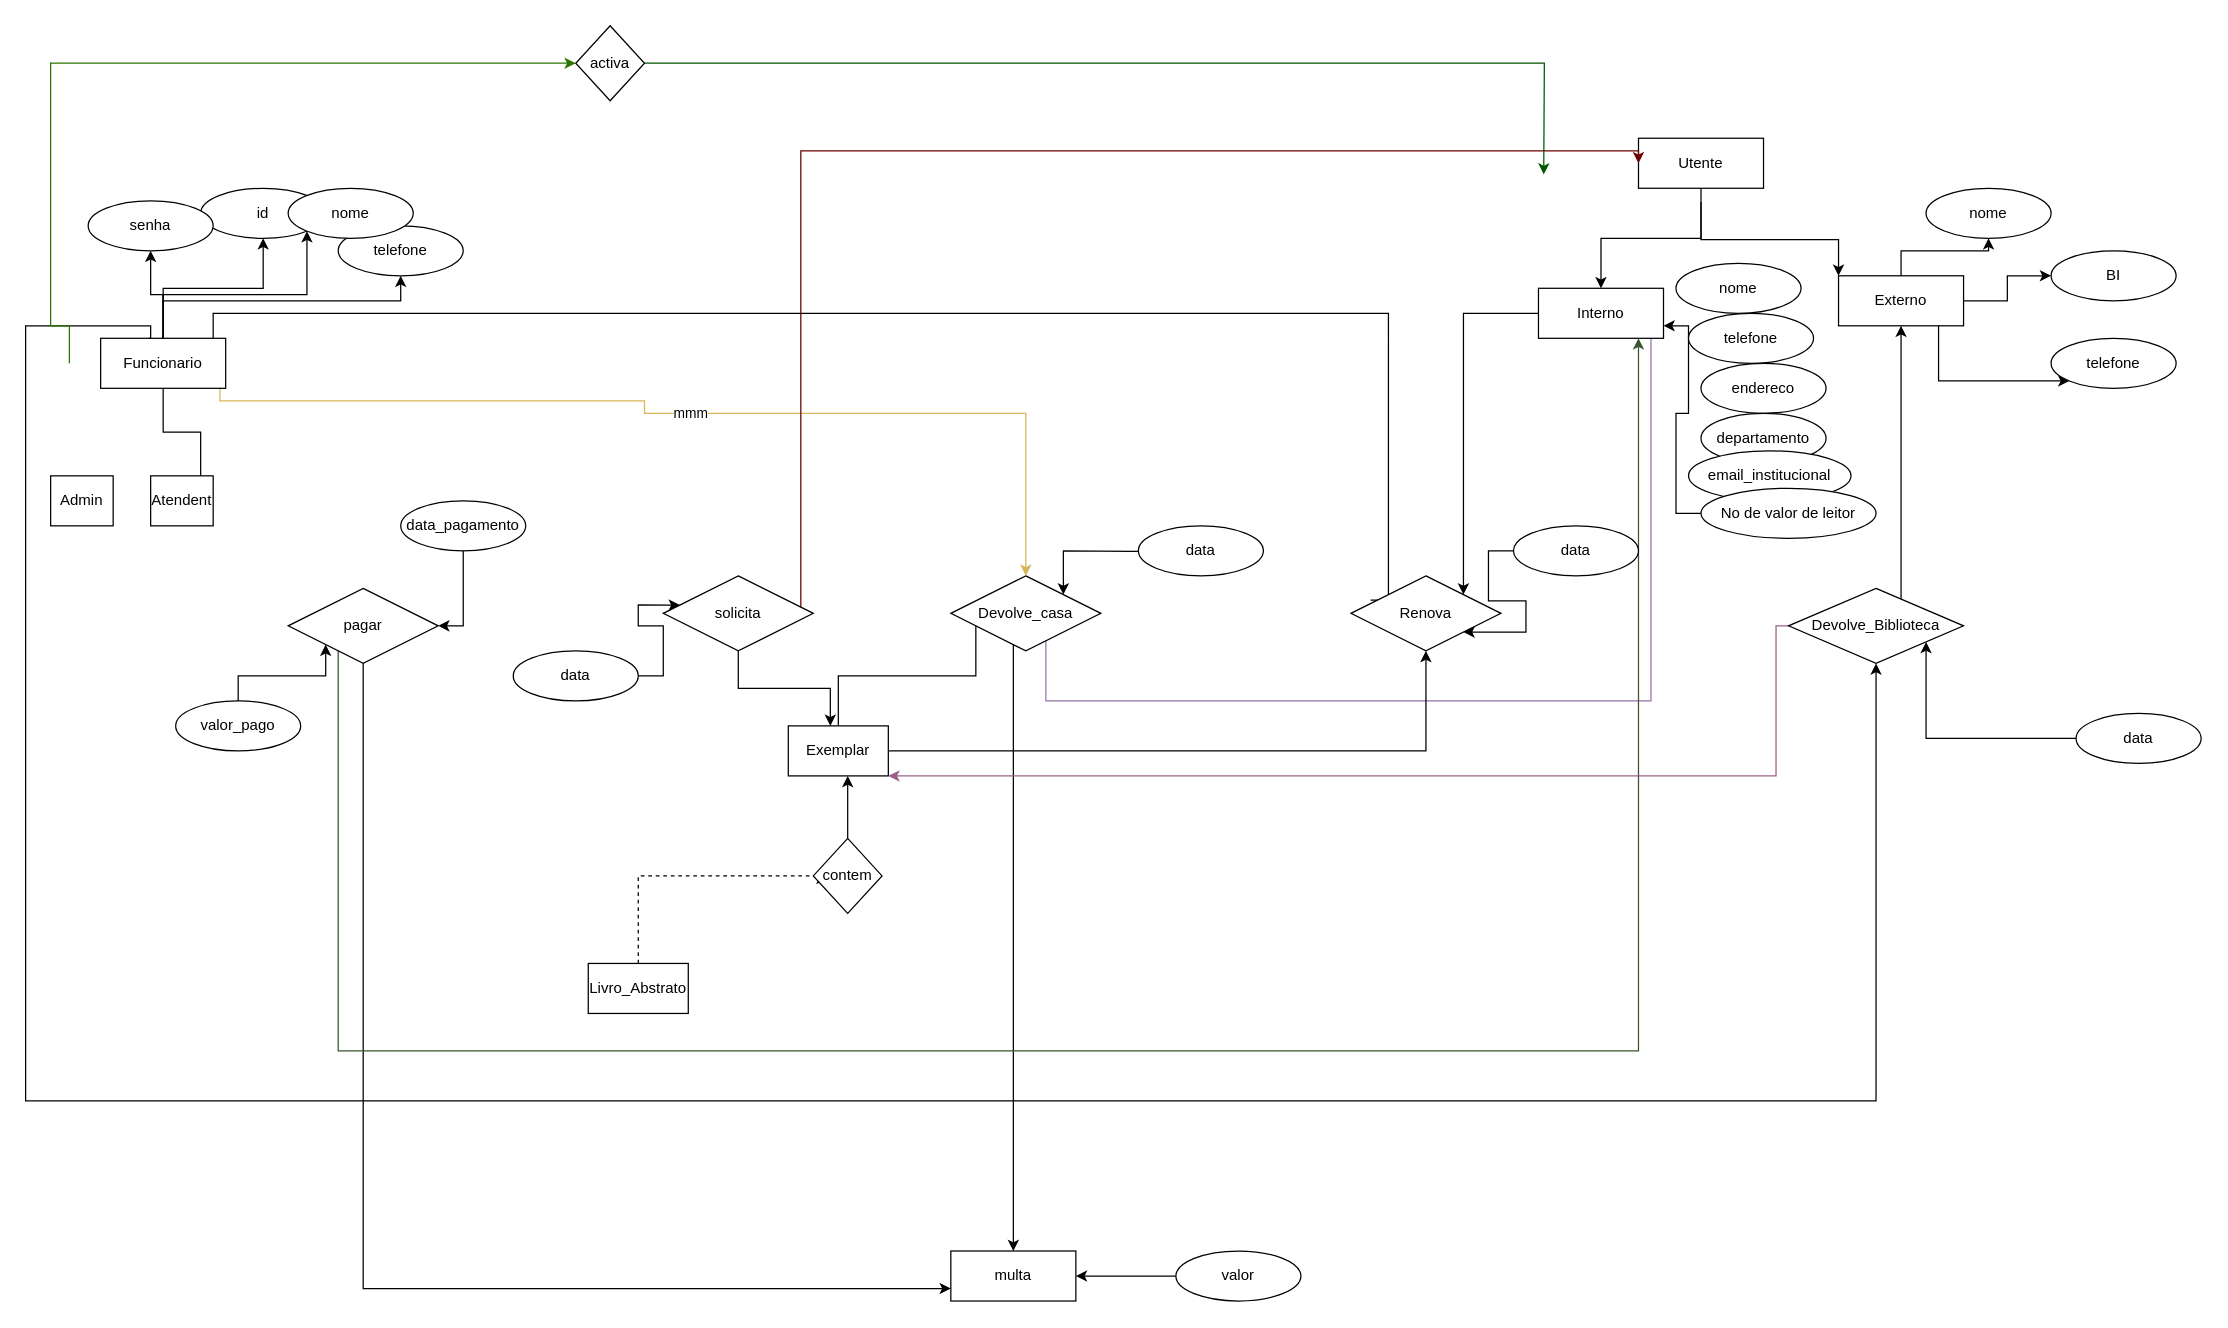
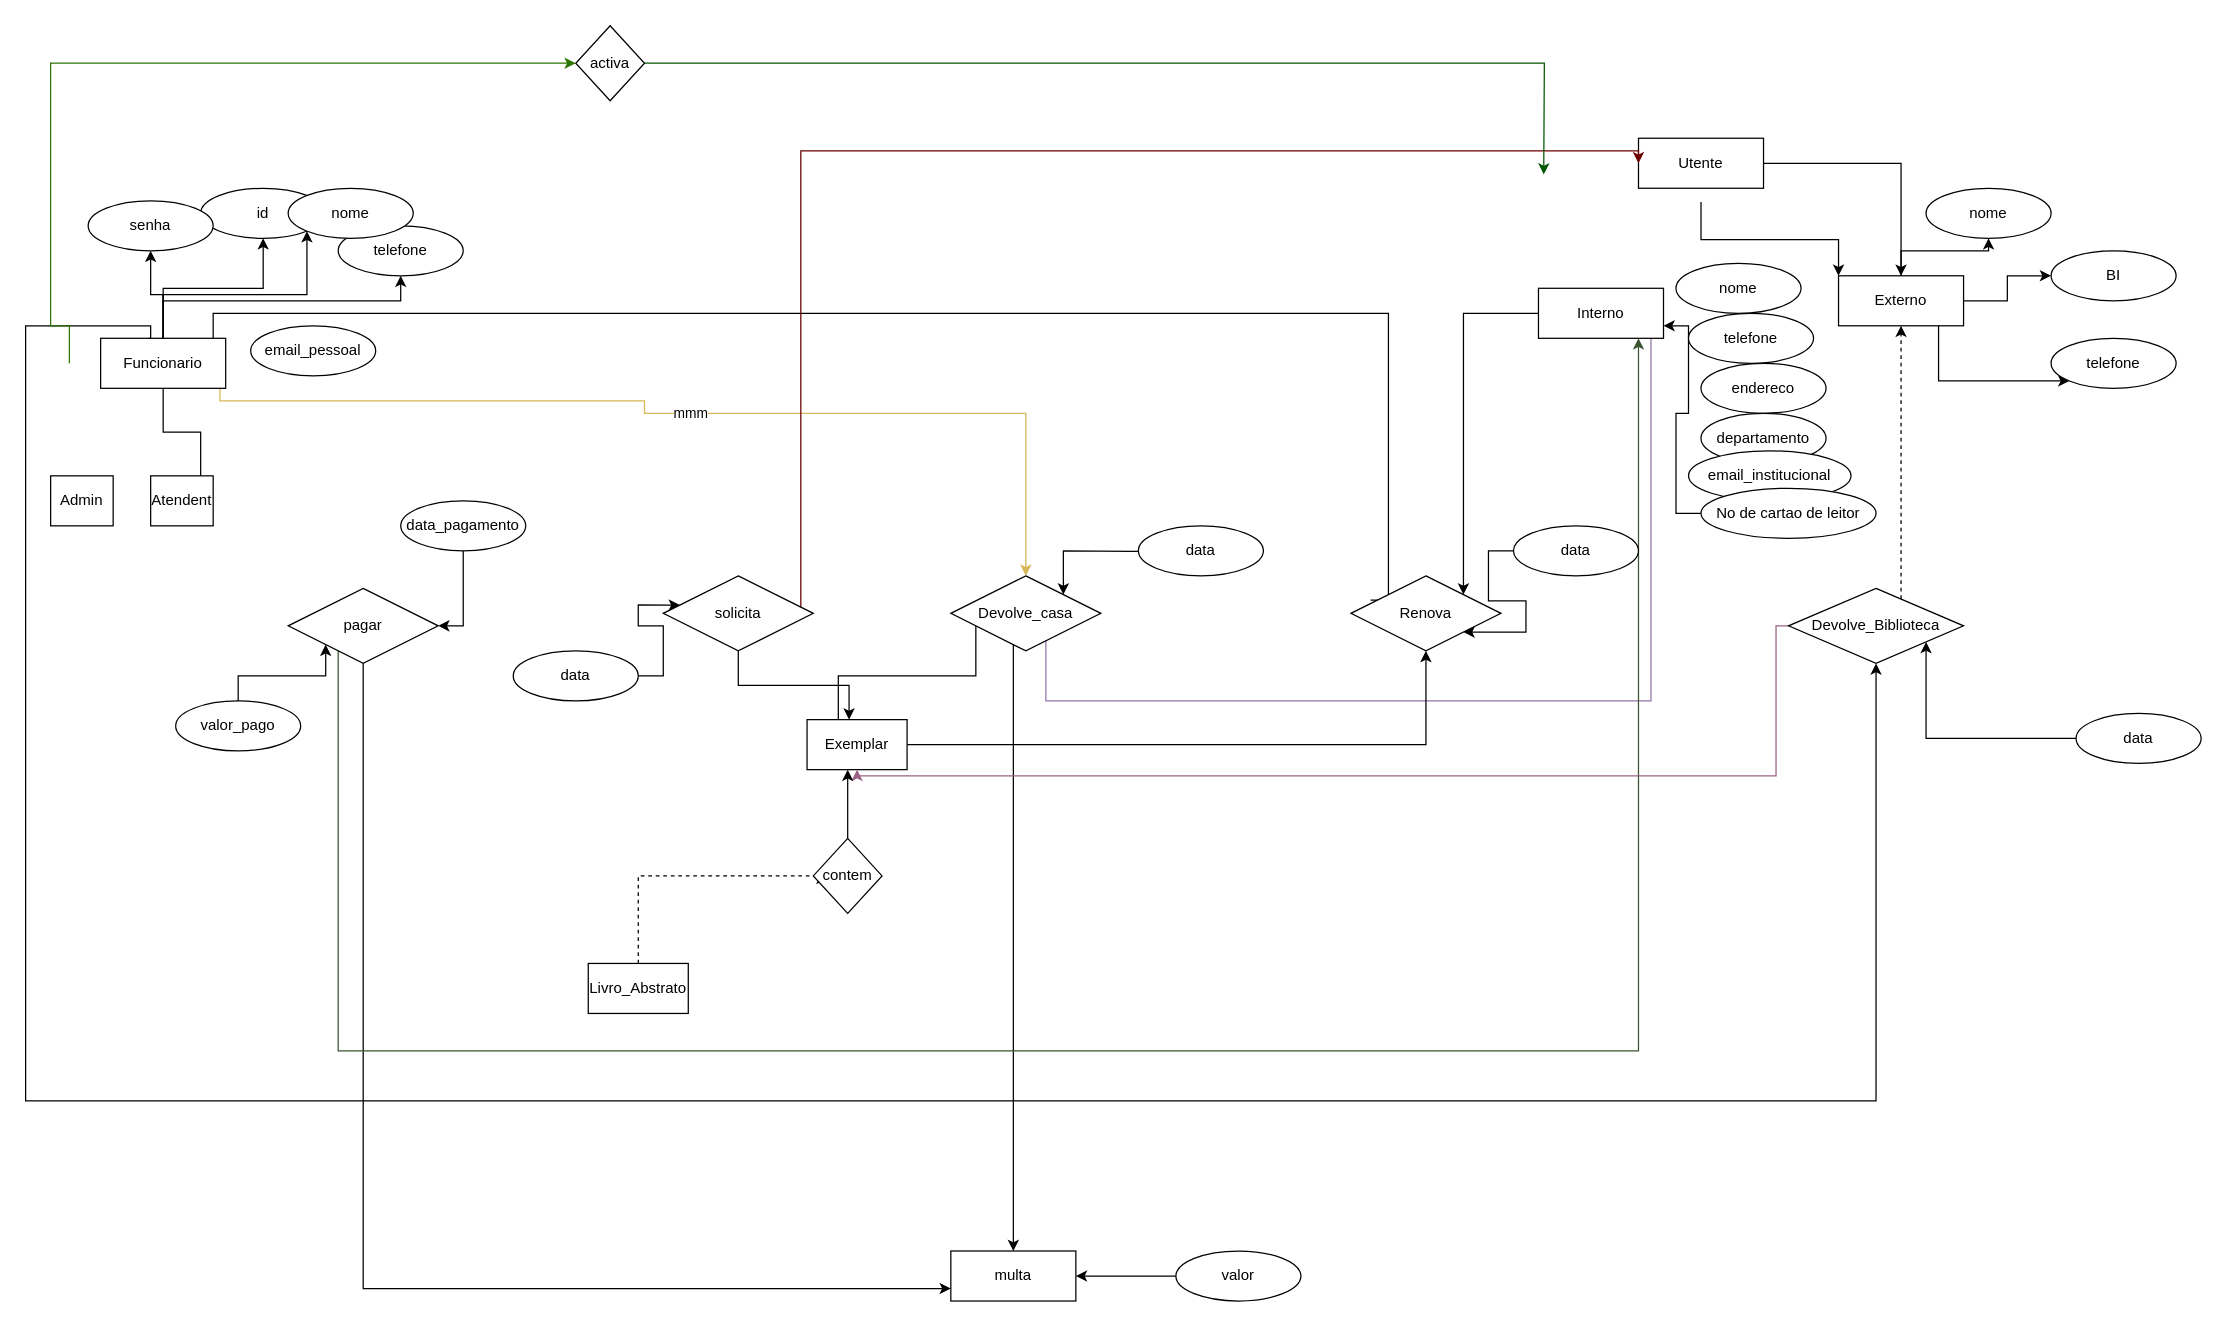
(1629, 238) -> (1874, 163)
none -> (313, 351)
(1901, 466) -> (1901, 466)
(1788, 513) -> (1788, 513)
(838, 751) -> (857, 744)
